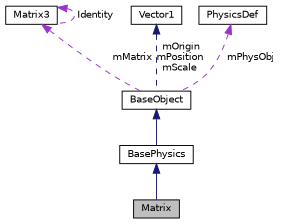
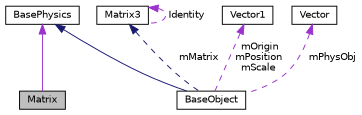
(233, 15) -> (314, 15)
(94, 63) -> (165, 64)
(156, 63) -> (228, 62)
(156, 132) -> (124, 64)
(156, 187) -> (42, 63)
